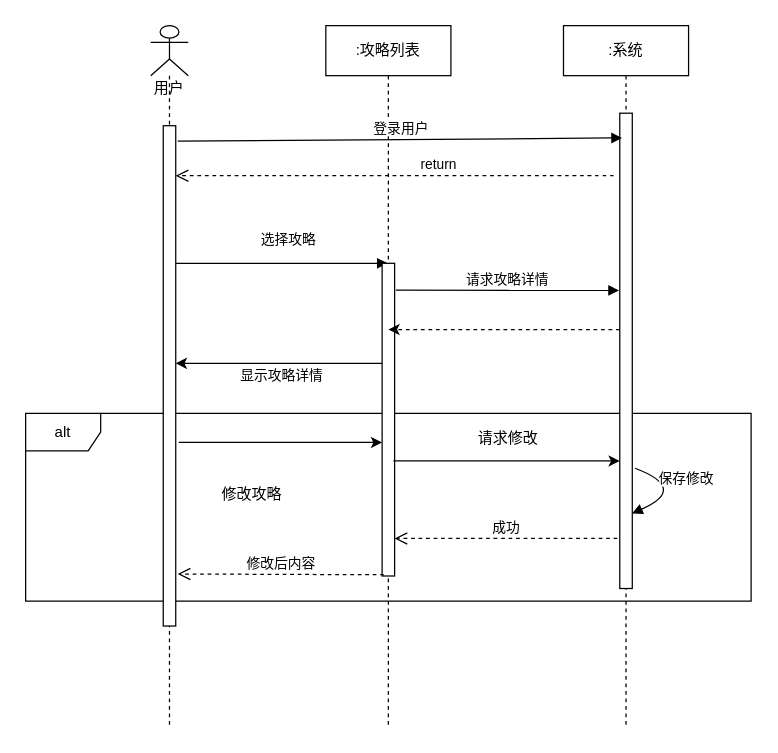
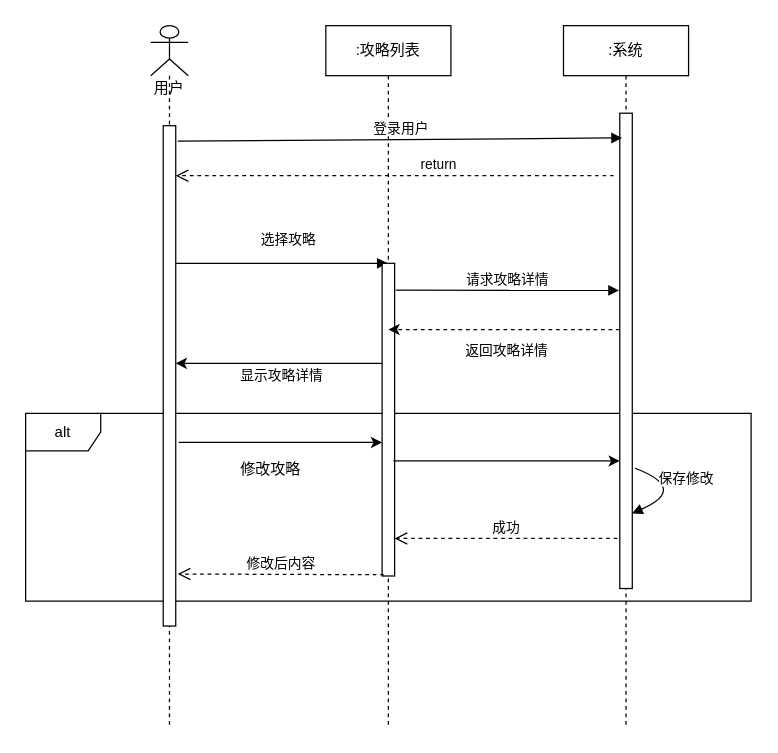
none -> (513, 351)
(513, 438) -> none
(257, 494) -> (276, 469)
